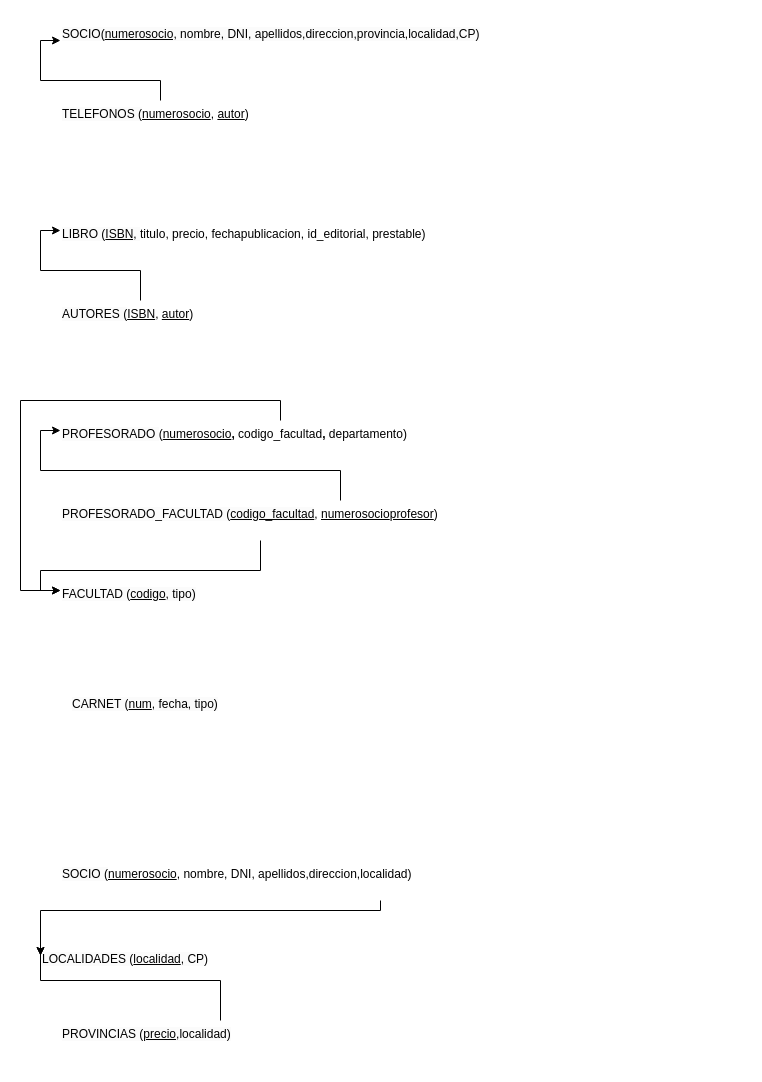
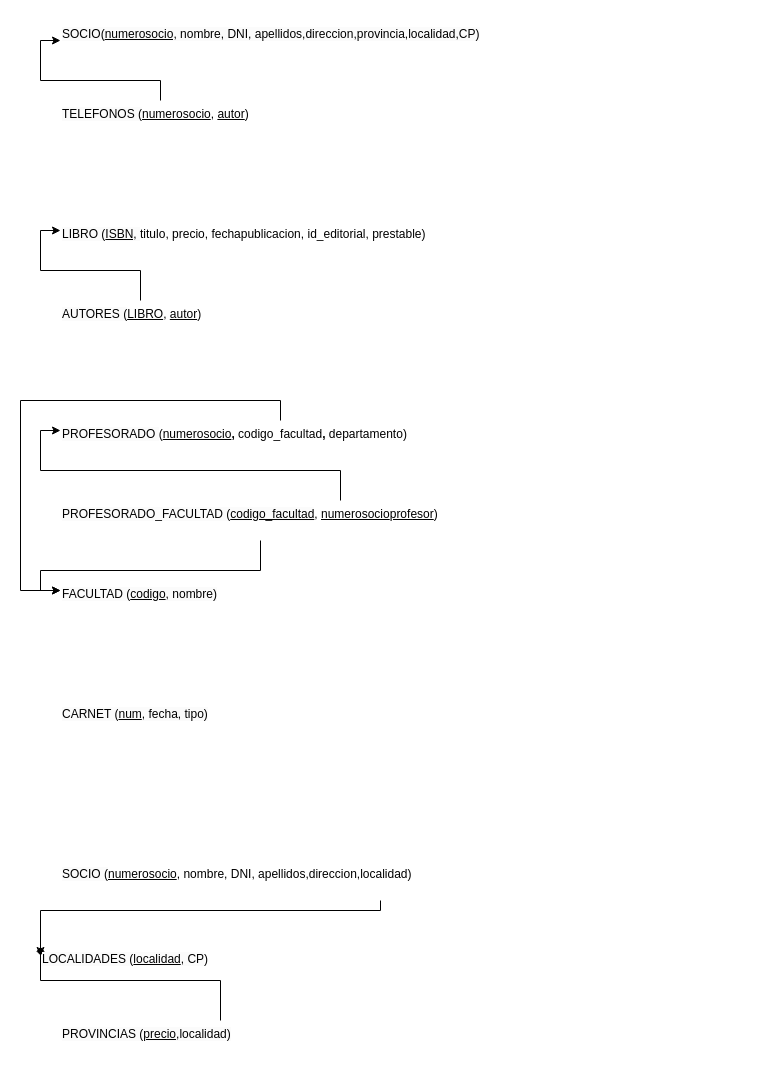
(128, 315) -> (132, 315)
(132, 595) -> (140, 595)
(411, 711) -> (401, 721)
(41, 954) -> (41, 954)
